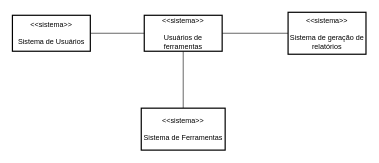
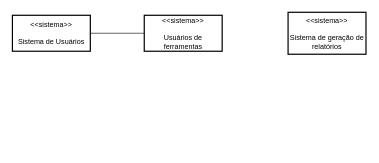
(255, 33) -> none
(183, 79) -> none
(183, 129) -> none
